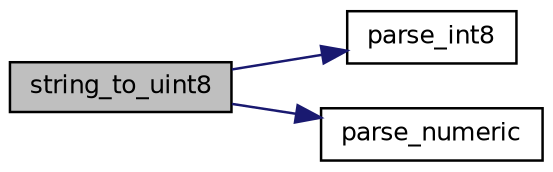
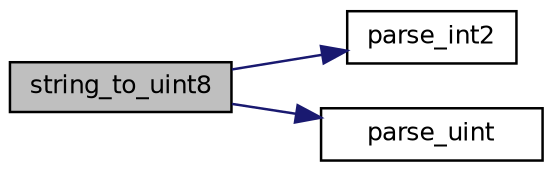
(432, 37) -> (432, 37)
(432, 134) -> (432, 134)
